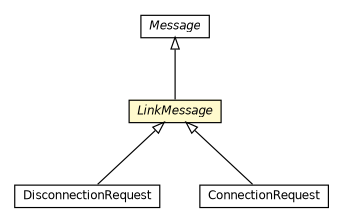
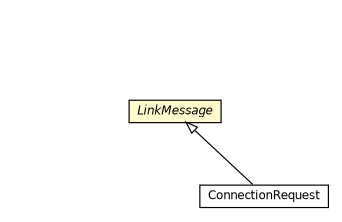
(175, 26) -> none
(87, 196) -> none
